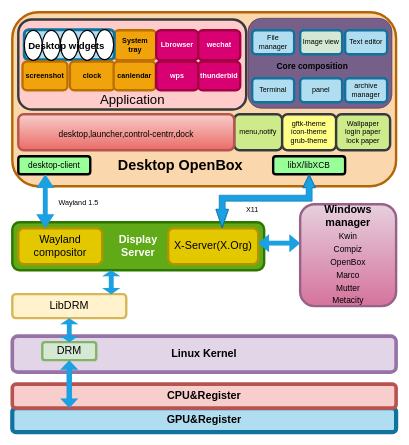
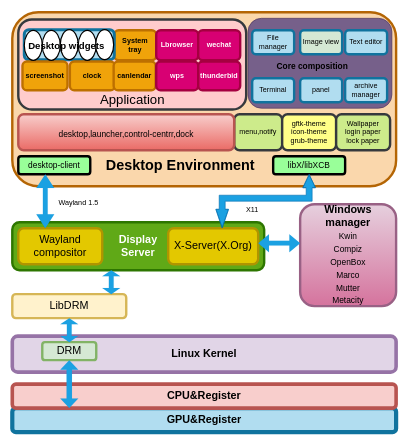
(181, 165) -> (181, 165)
